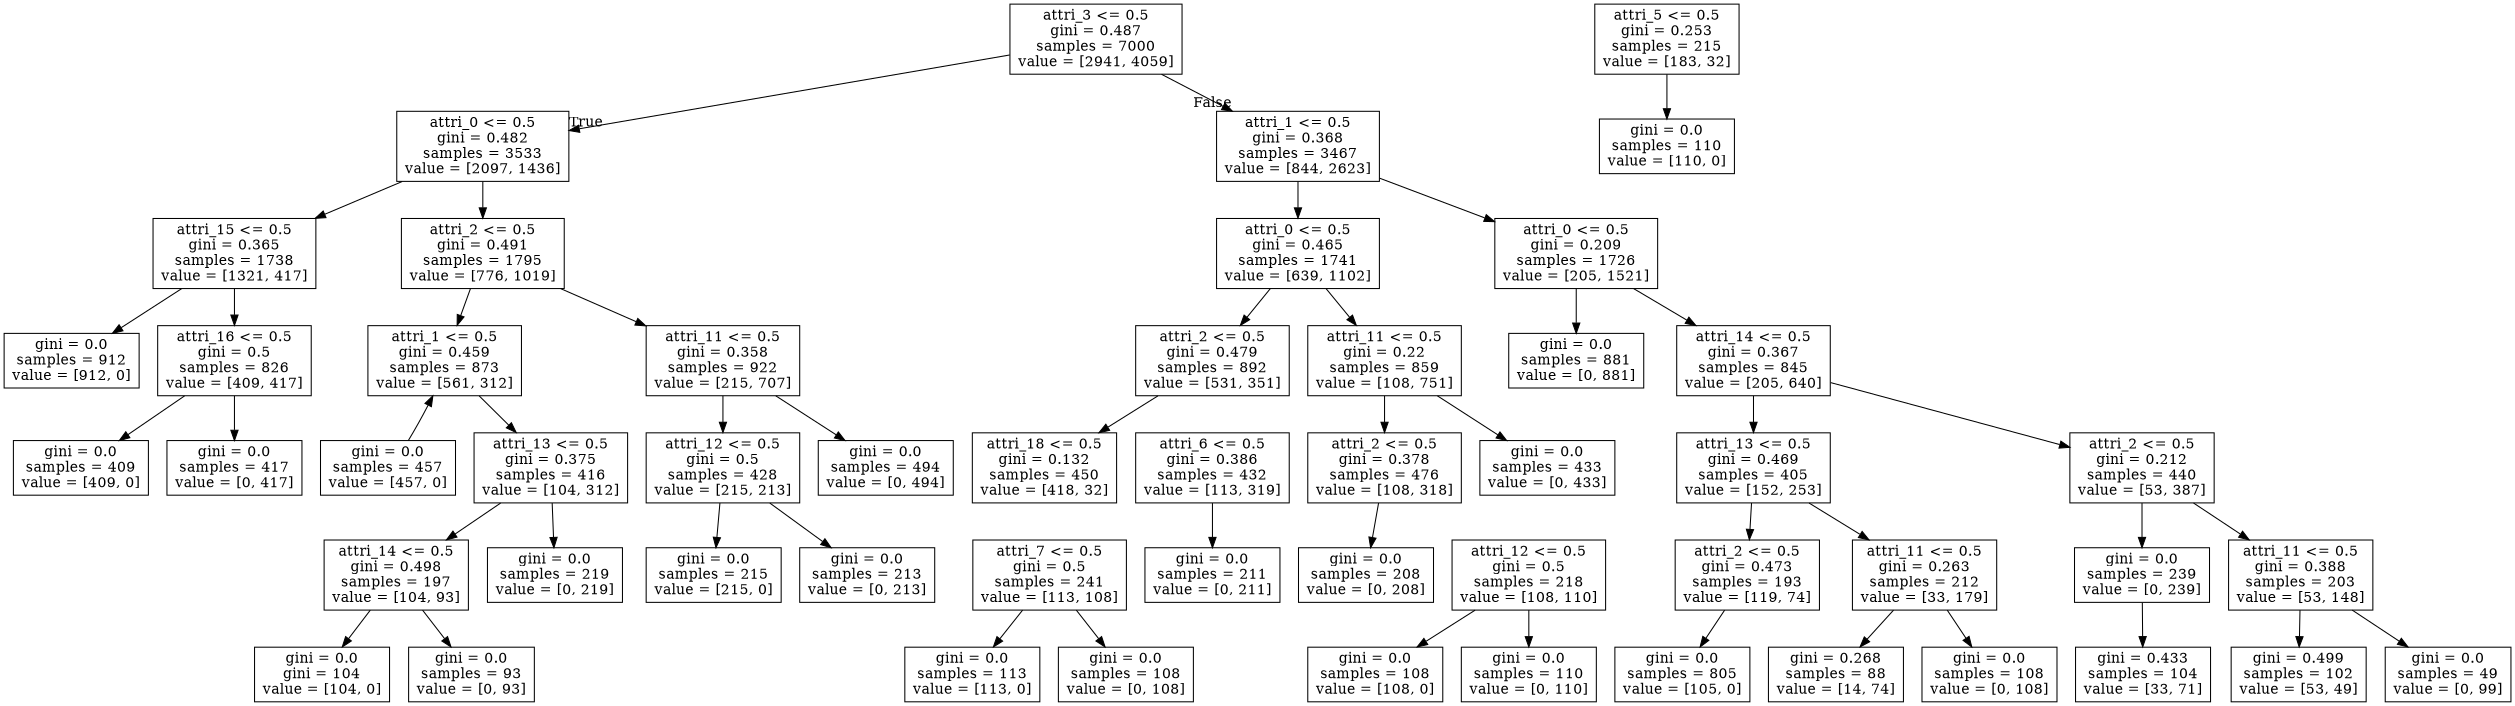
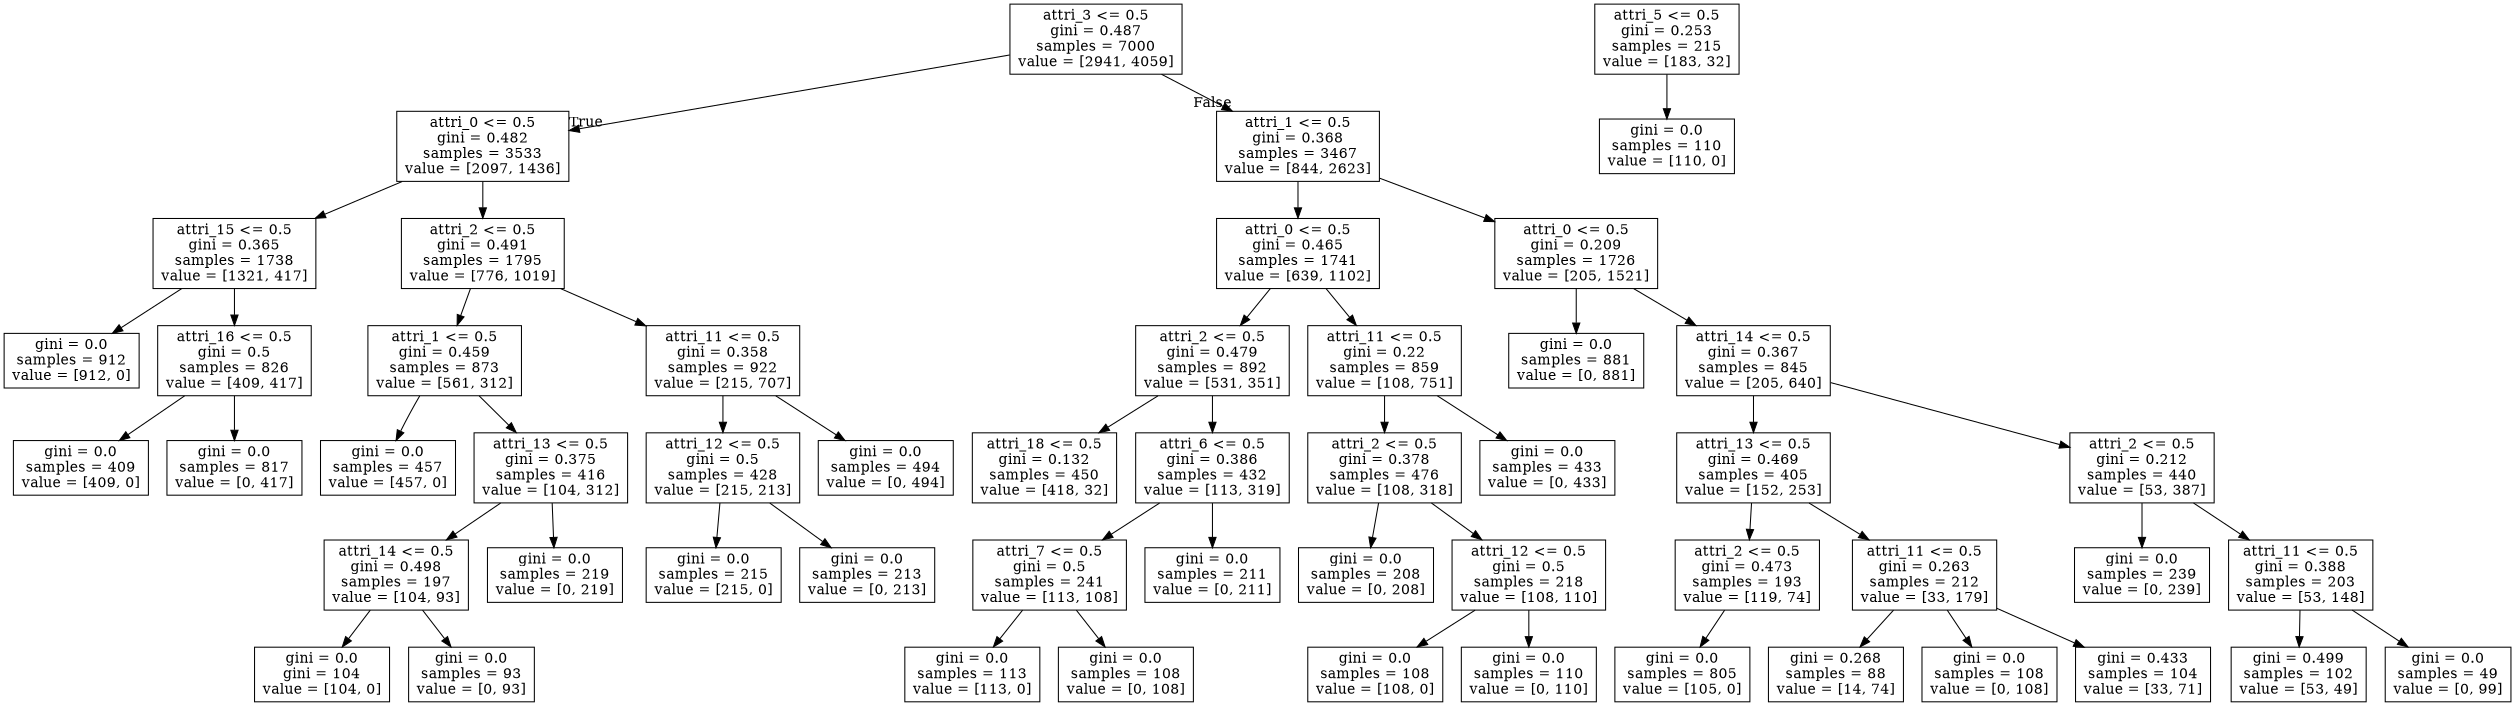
none -> (1212, 409)
(418, 423) -> (410, 413)
(234, 468) -> (234, 468)
none -> (1452, 518)
none -> (1135, 519)
(2142, 620) -> (2036, 626)
